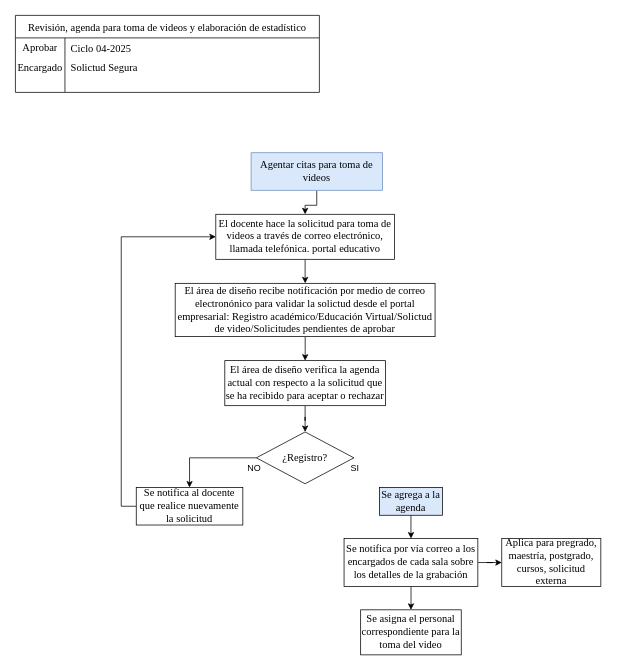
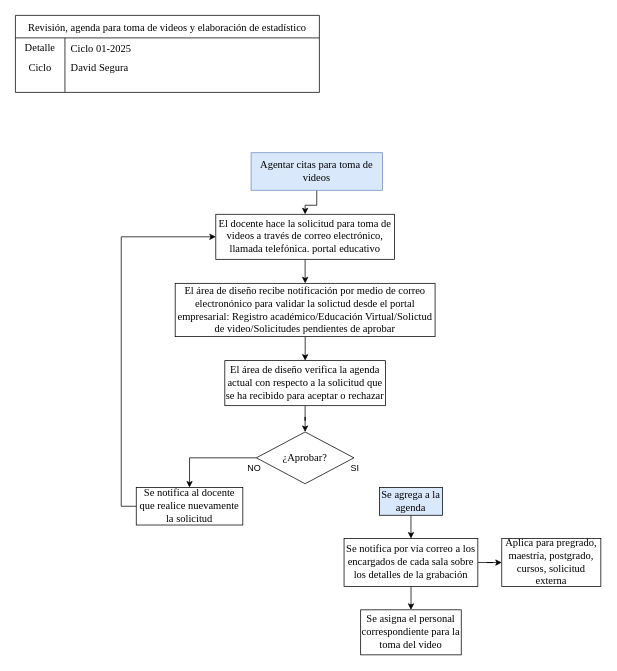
(40, 48) -> (40, 48)
(110, 48) -> (110, 48)
(40, 67) -> (40, 67)
(117, 67) -> (108, 67)
(305, 458) -> (305, 458)
